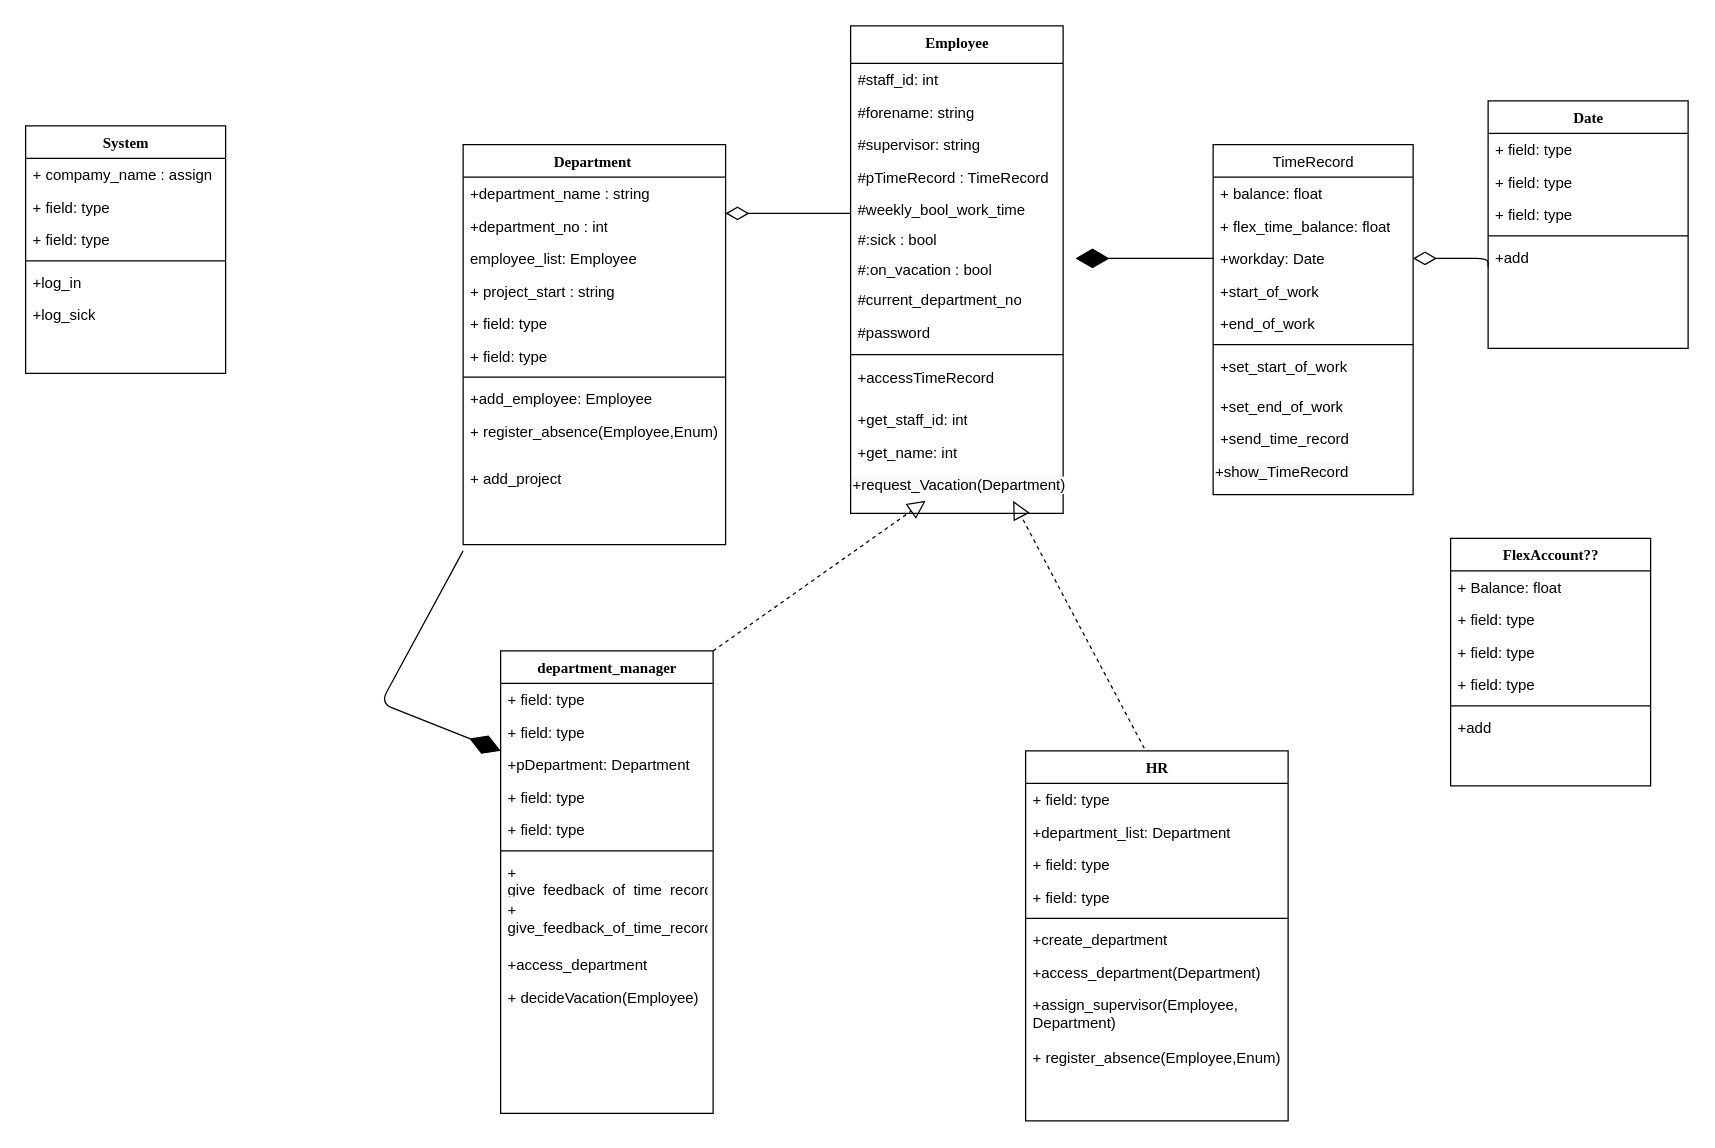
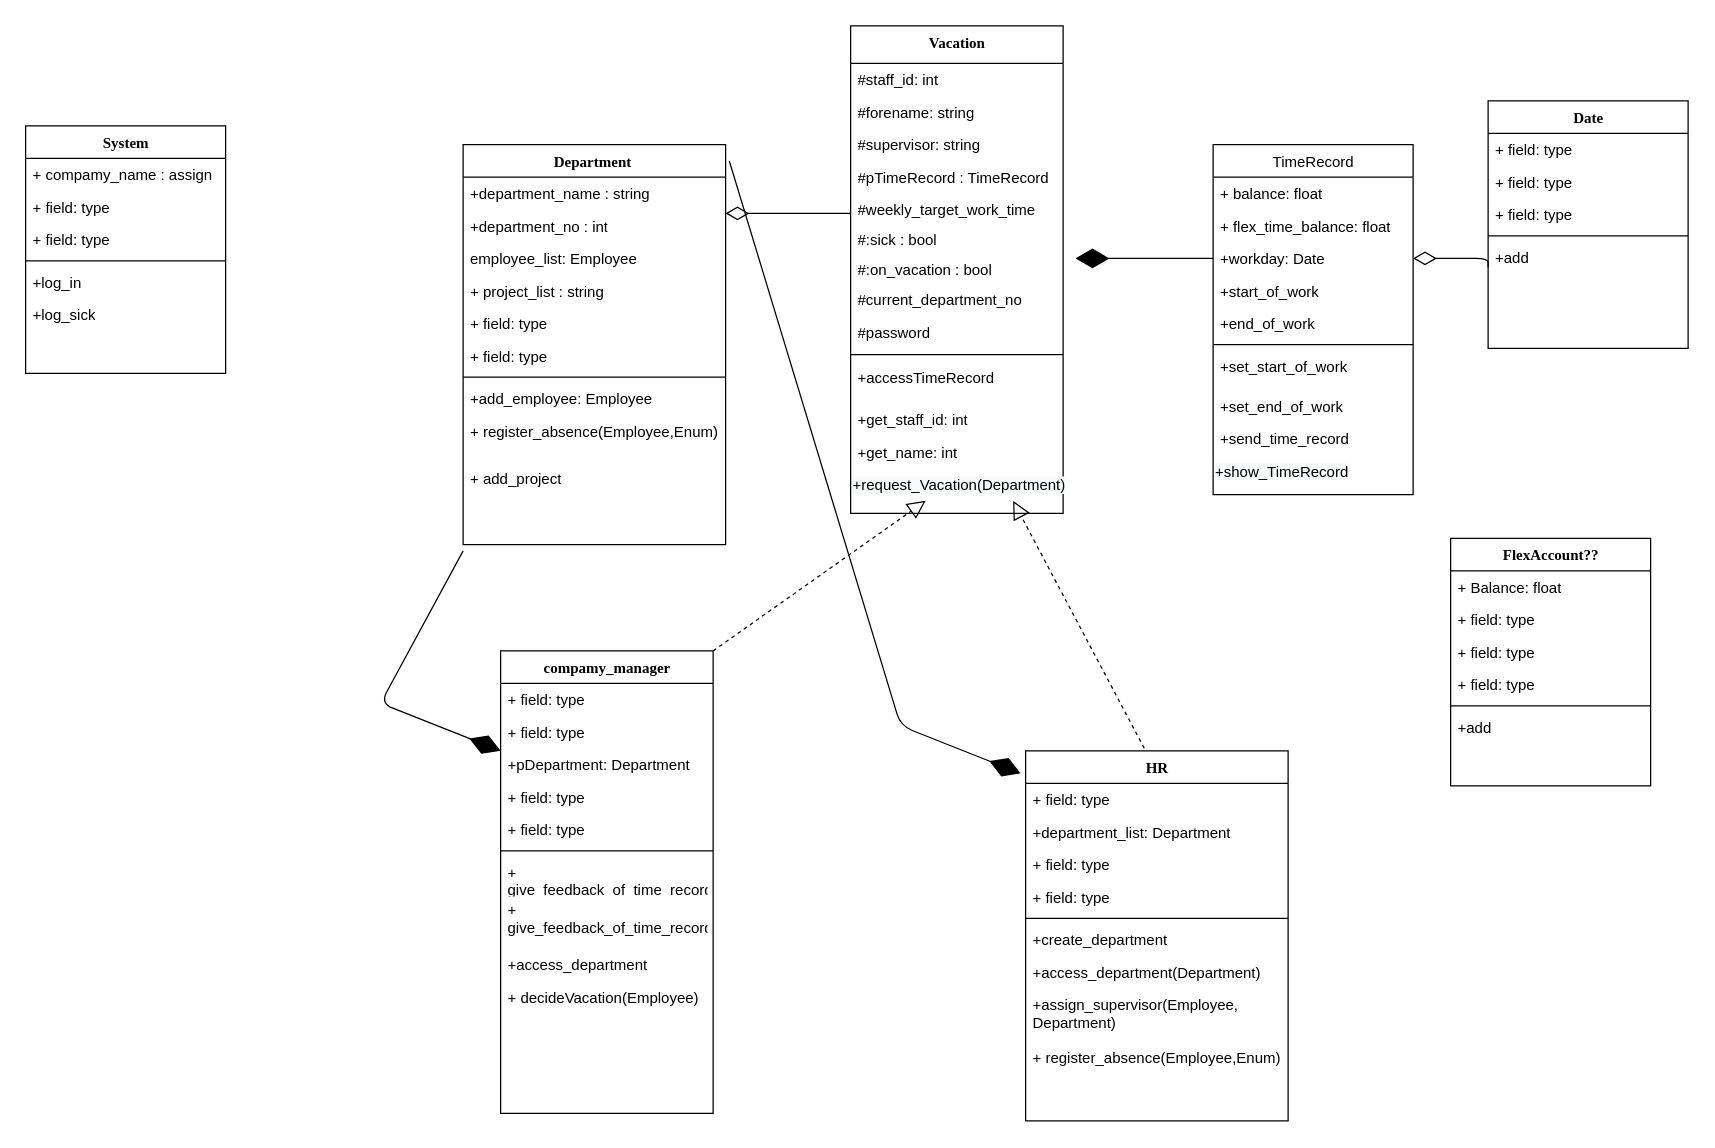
(958, 43) -> (958, 43)
(945, 211) -> (955, 211)
(562, 292) -> (554, 292)
none -> (828, 487)
(608, 668) -> (608, 668)
